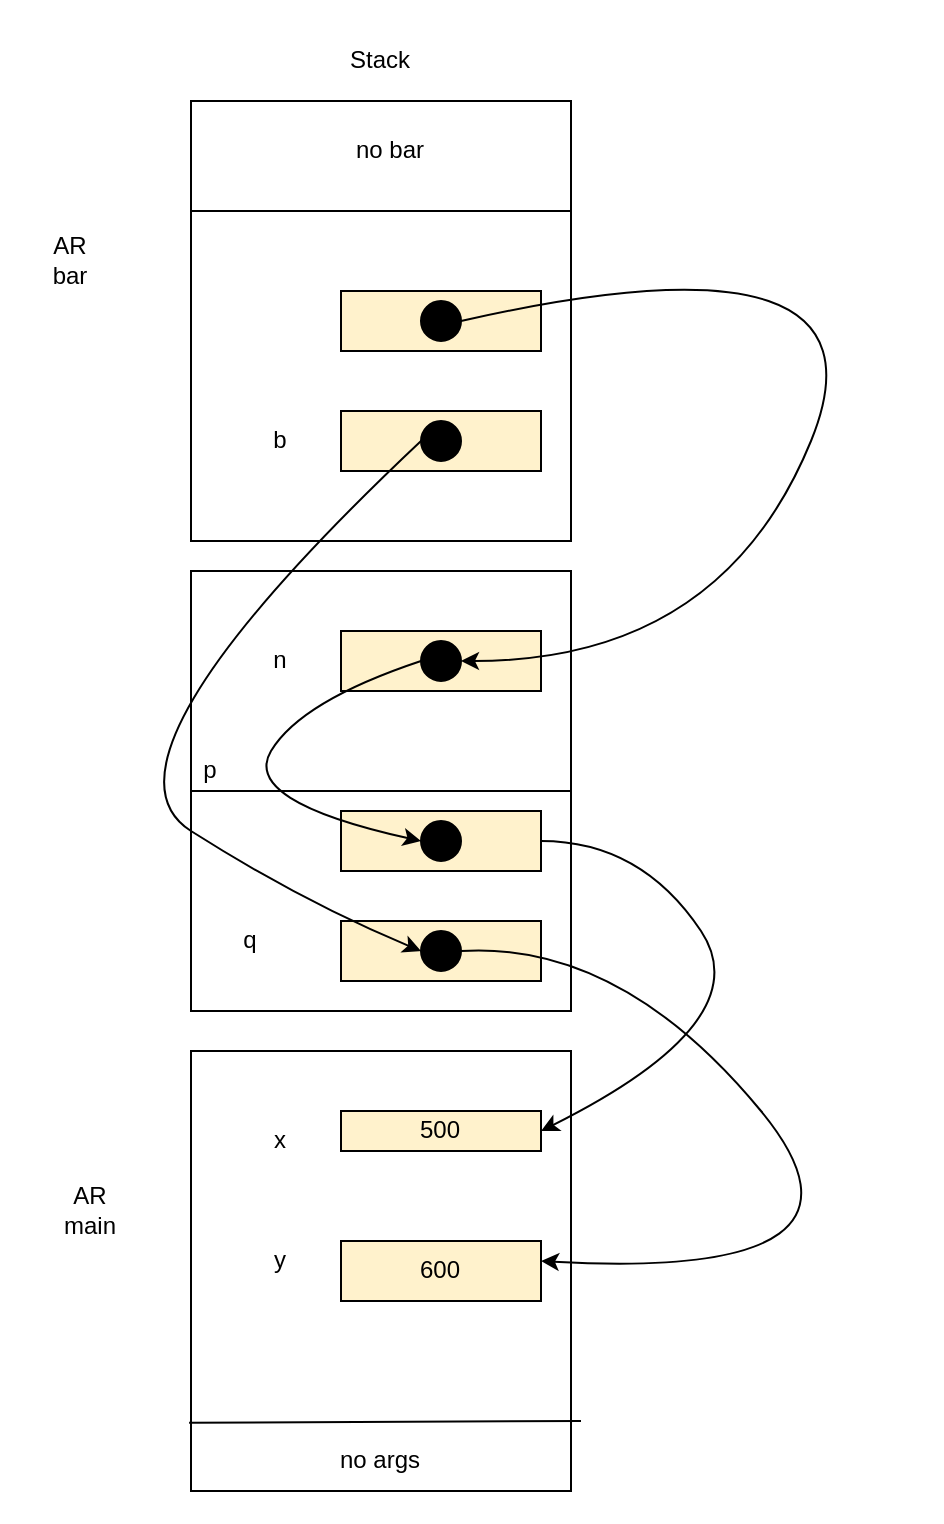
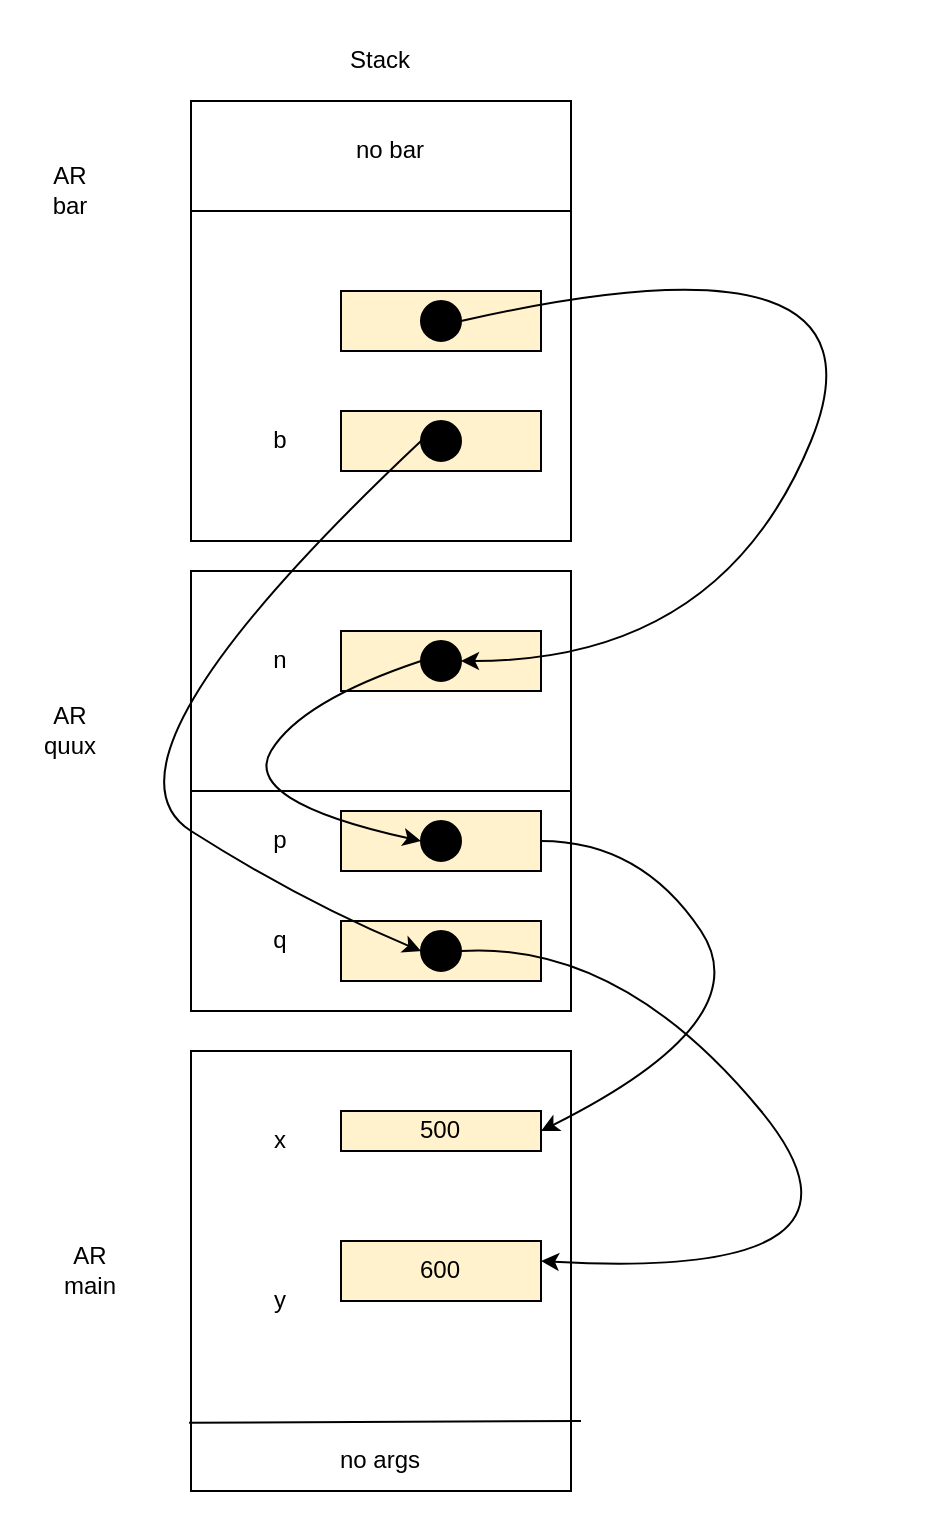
(71, 261) -> (71, 191)
none -> (71, 731)
(211, 771) -> (281, 841)
(251, 941) -> (281, 941)
(91, 1211) -> (91, 1271)
(281, 1261) -> (281, 1301)
